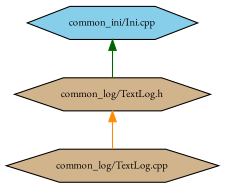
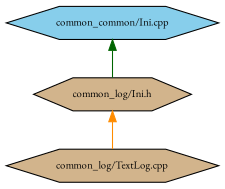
(113, 23) -> (113, 23)
(113, 94) -> (113, 94)
